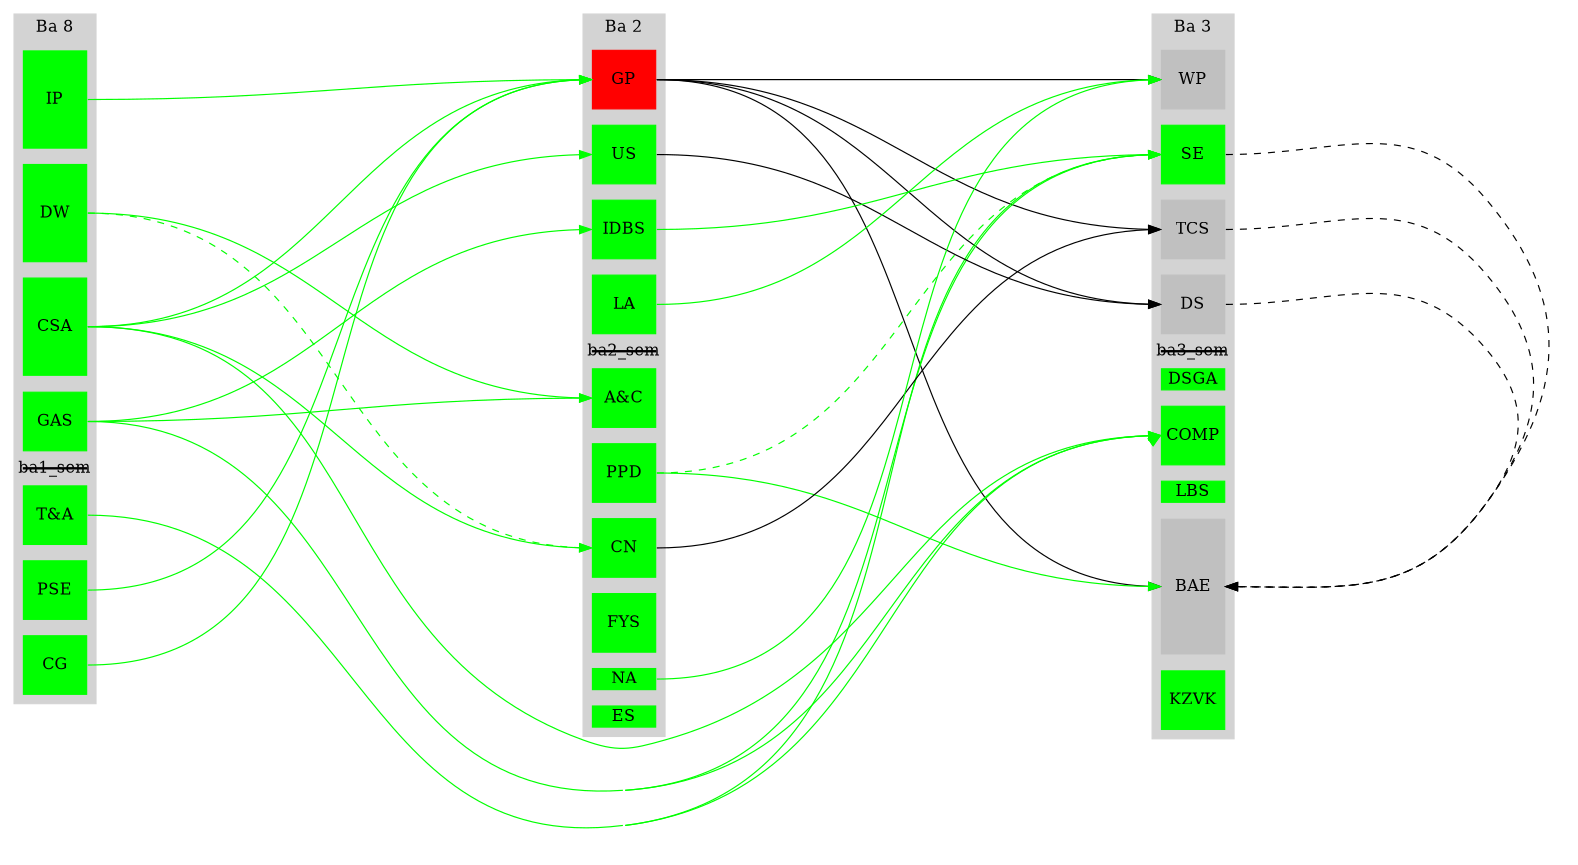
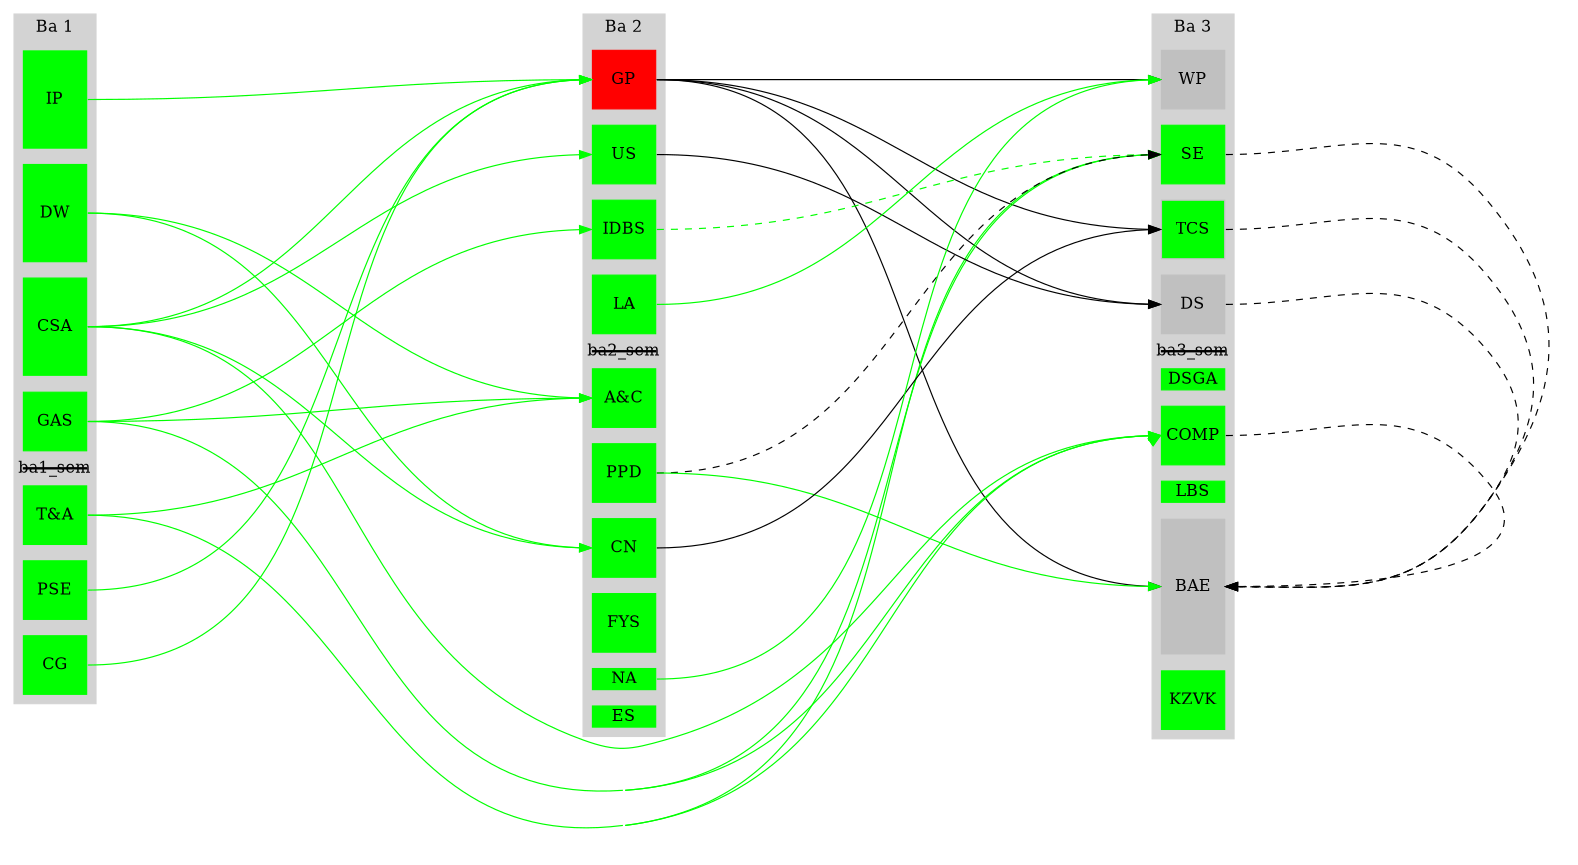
(55, 28) -> (55, 28)
(891, 197) -> (891, 197)
(1193, 229) -> (1193, 229)
(896, 330) -> (896, 330)
(345, 388) -> (345, 388)
none -> (334, 459)
none -> (1499, 504)
